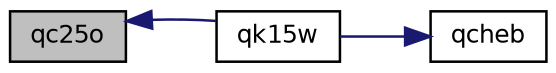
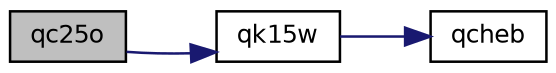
(184, 20) -> (159, 53)
